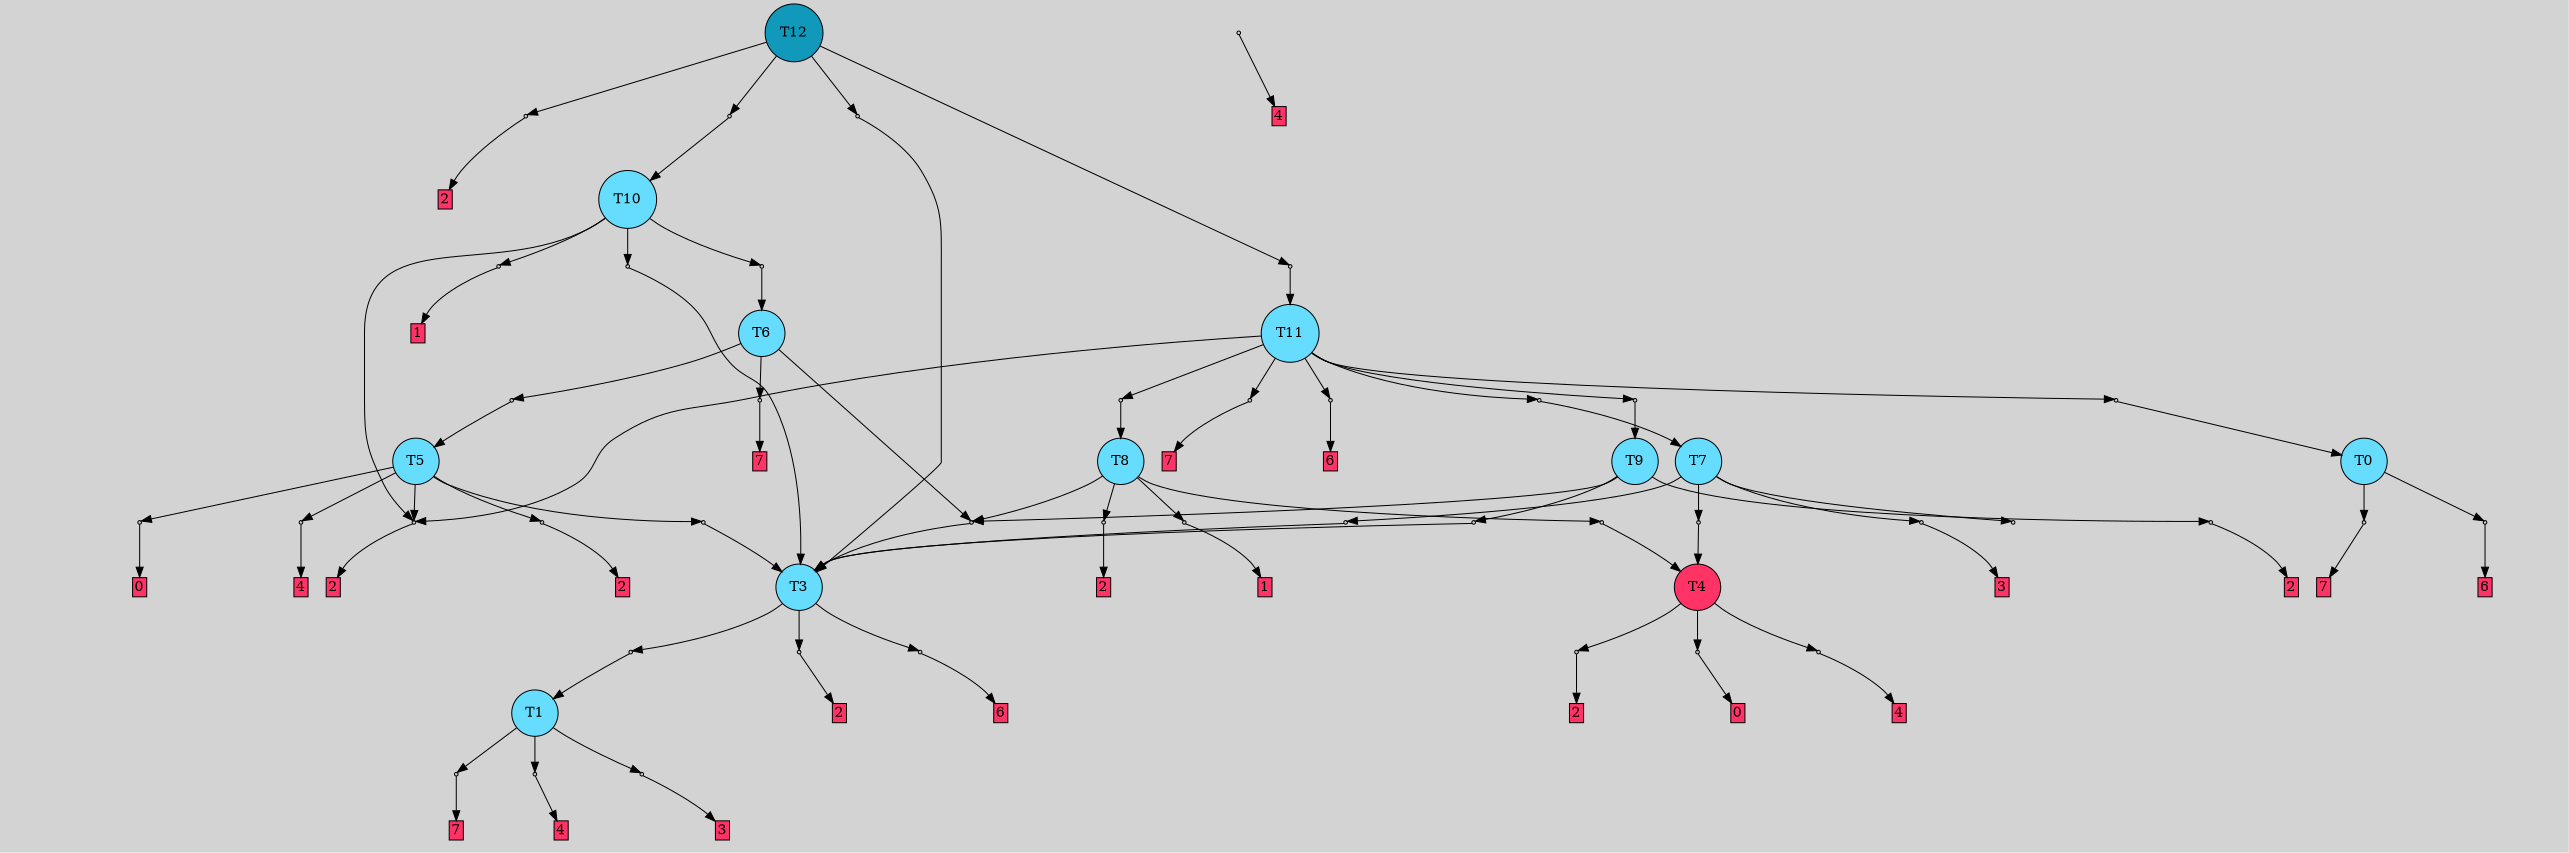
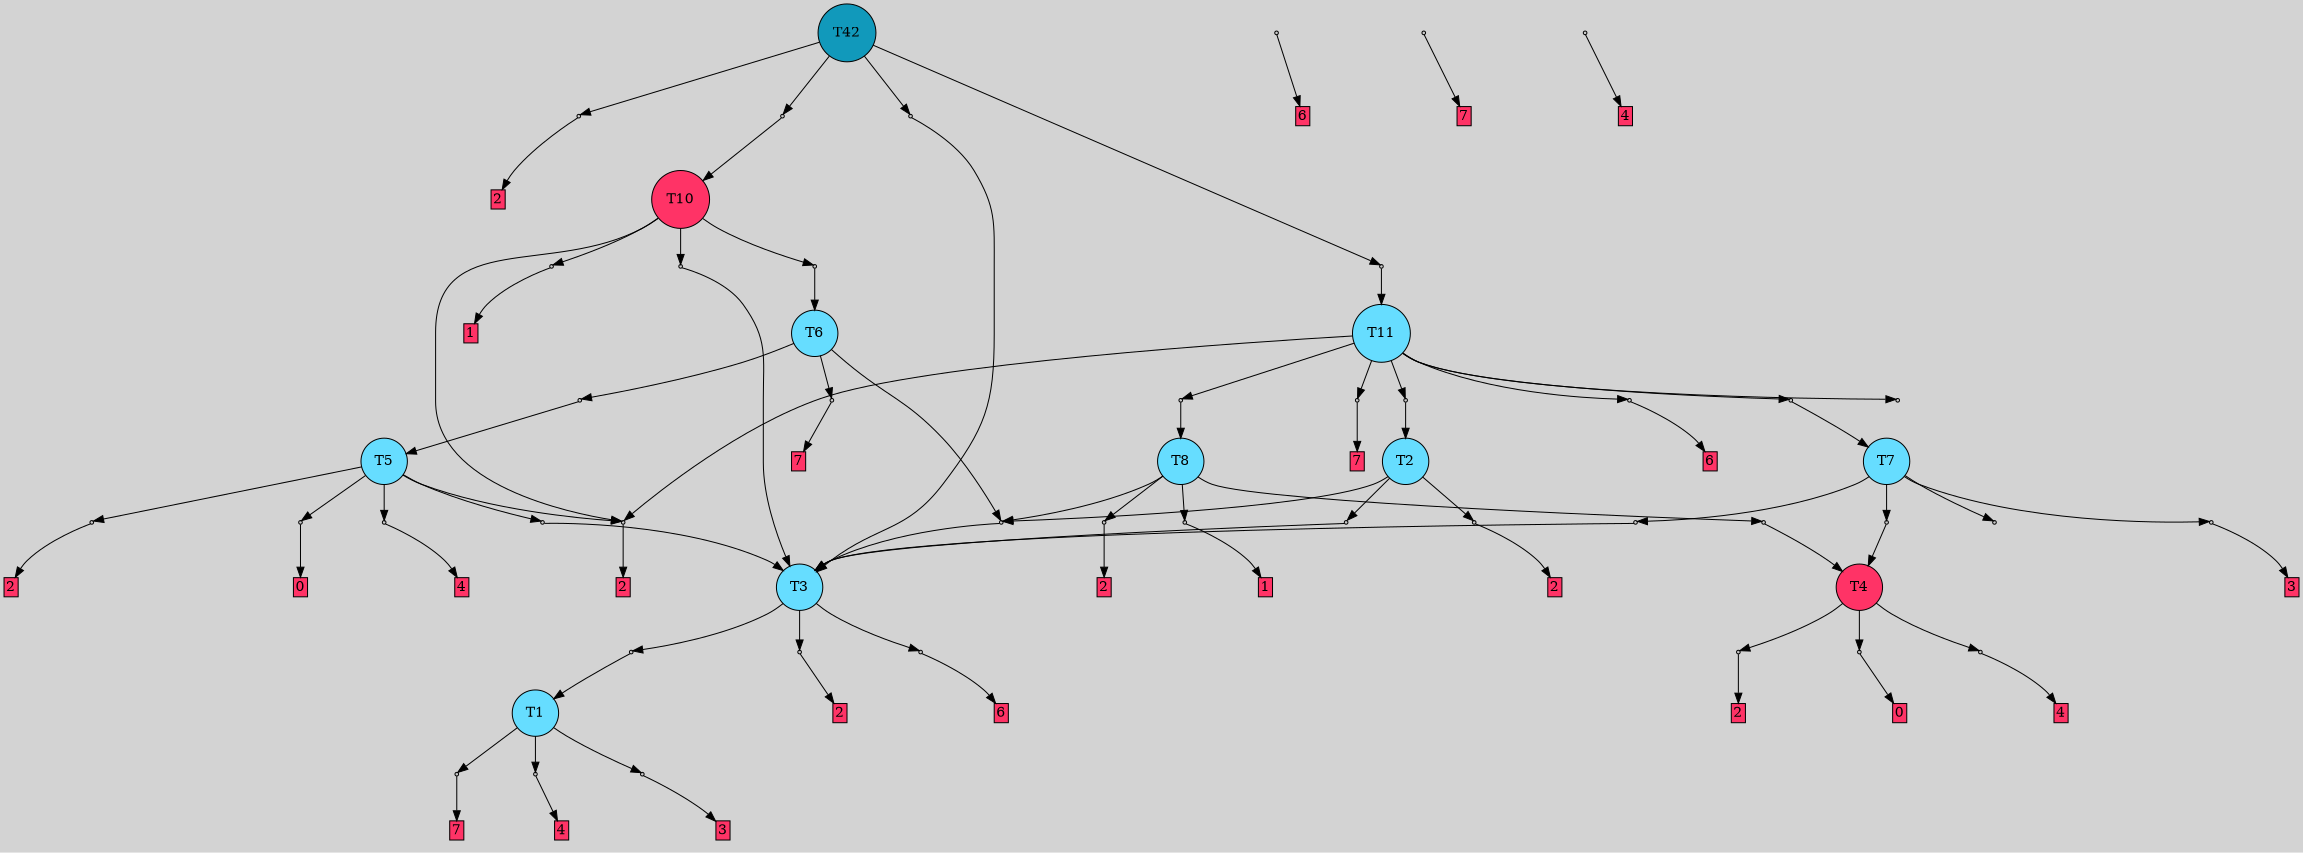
(794, 33) -> (847, 33)
(628, 199) -> (681, 199)
(1635, 461) -> (1406, 461)
(2364, 461) -> none
